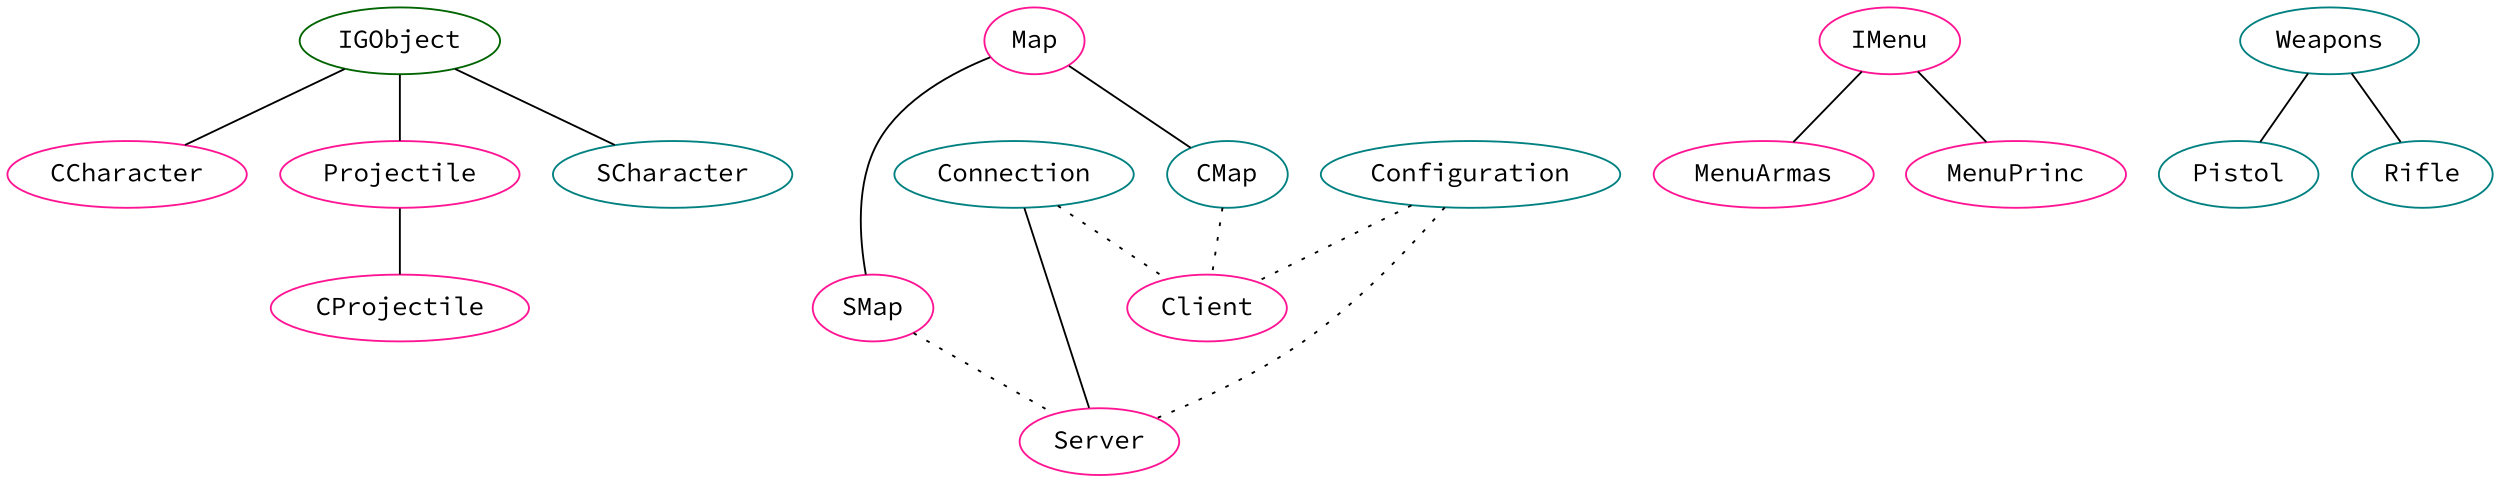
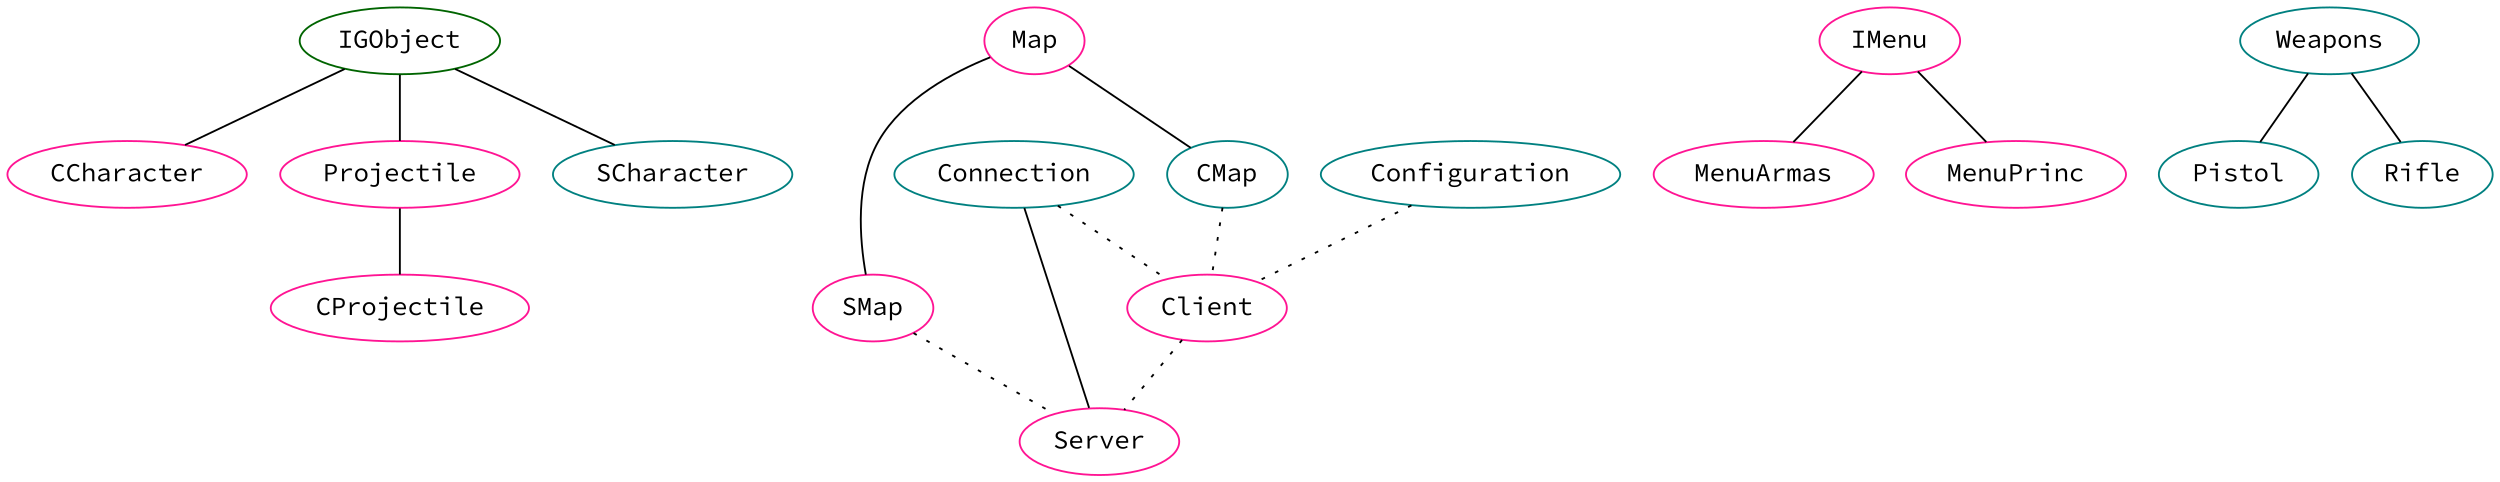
(1315, 333) -> (1153, 375)
